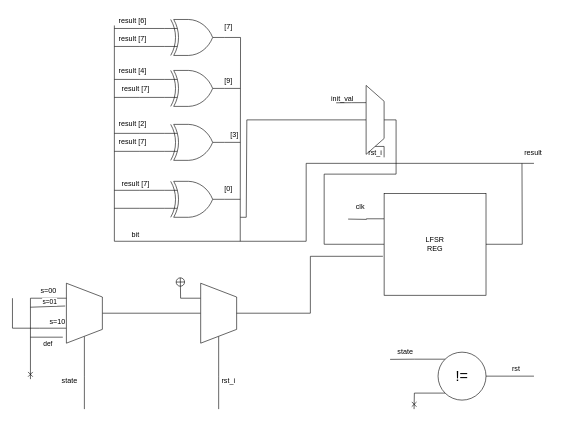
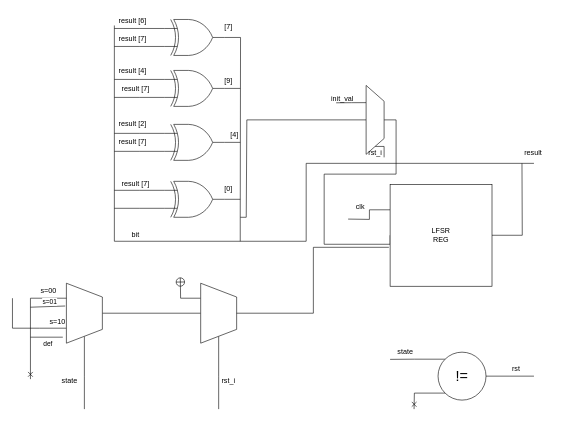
(235, 135) -> (235, 135)
(435, 245) -> (441, 236)
